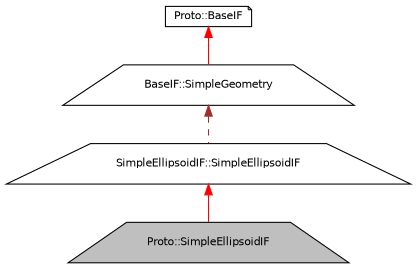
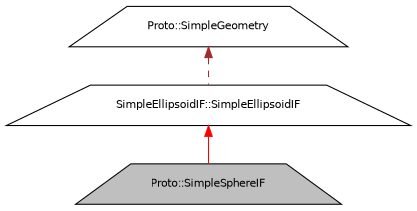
(209, 16) -> none
(209, 85) -> (209, 27)
(209, 243) -> (209, 184)
